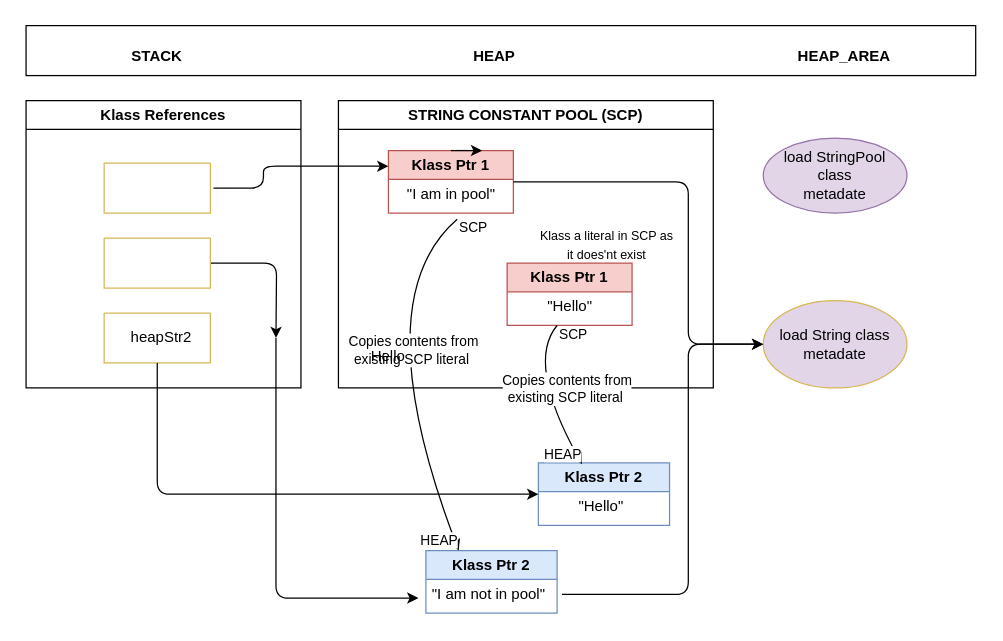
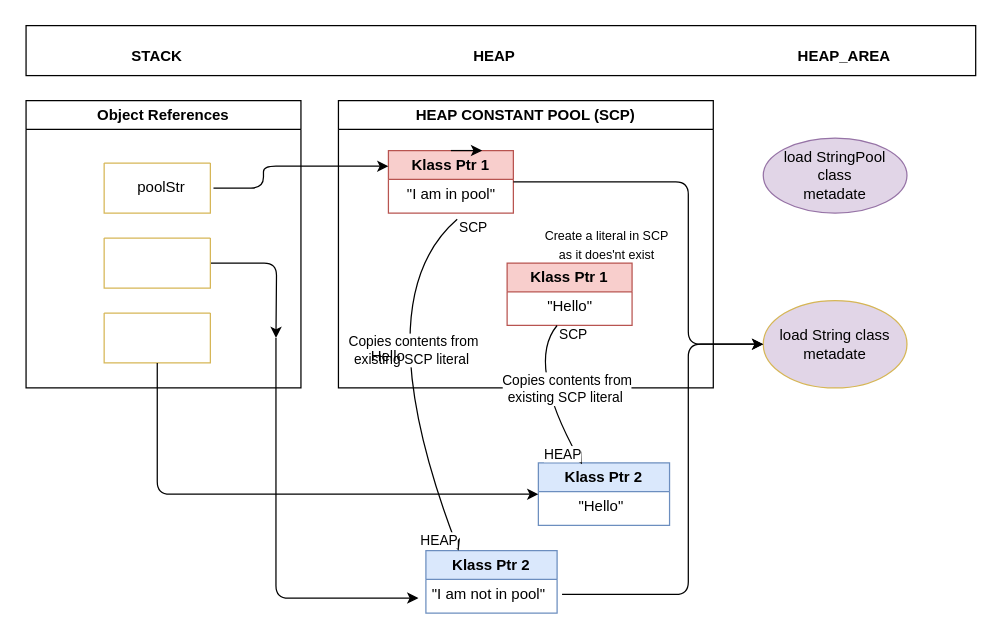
(163, 116) -> (163, 116)
(526, 116) -> (526, 116)
none -> (160, 188)
(607, 244) -> (607, 244)
(160, 338) -> none
